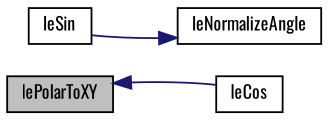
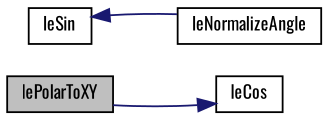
(125, 38) -> (143, 14)
(174, 82) -> (155, 106)
